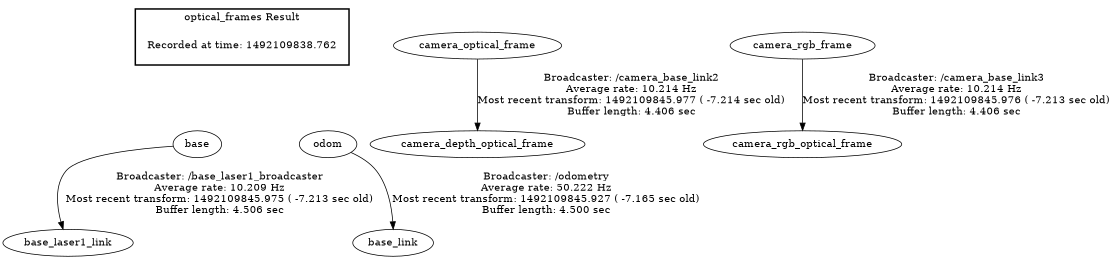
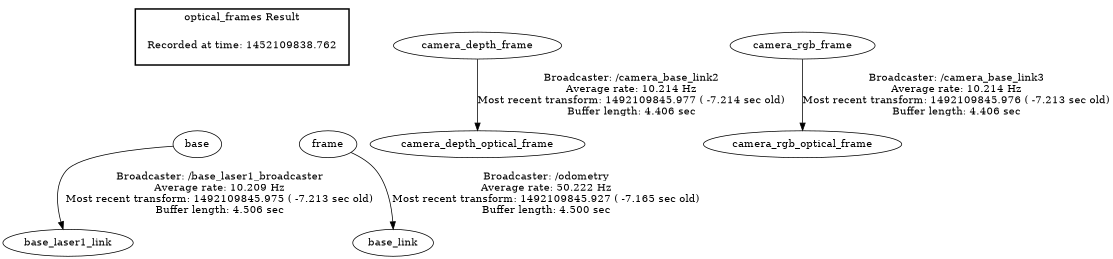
(242, 46) -> (242, 46)
(478, 46) -> (478, 46)
(328, 144) -> (328, 144)
